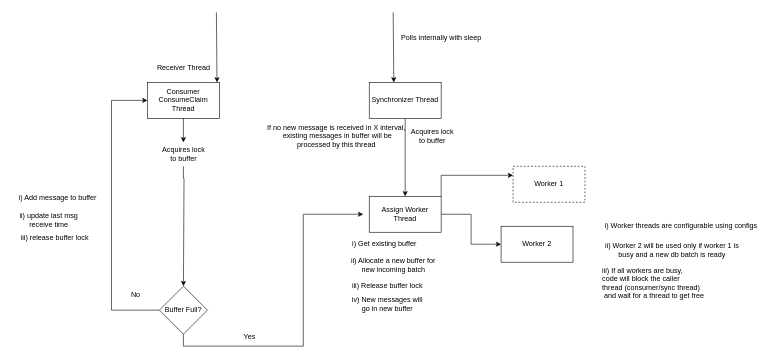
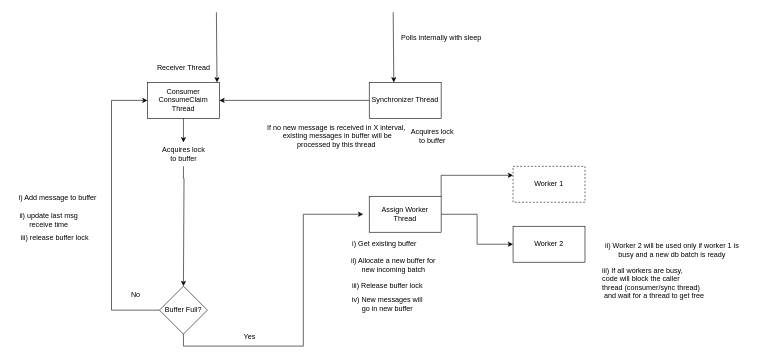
(405, 191) -> (296, 101)
(681, 227) -> none
(537, 245) -> (549, 245)
